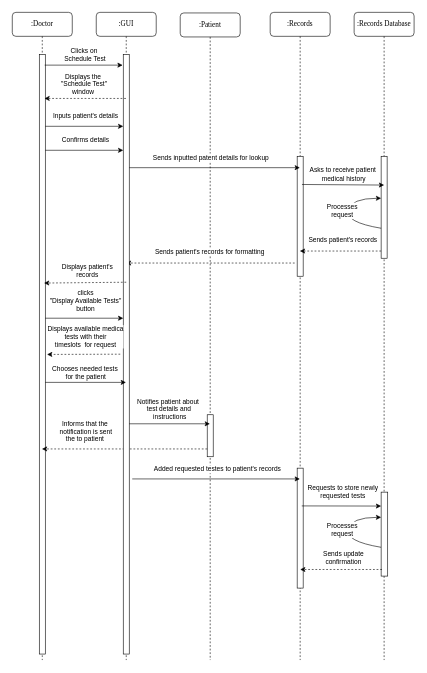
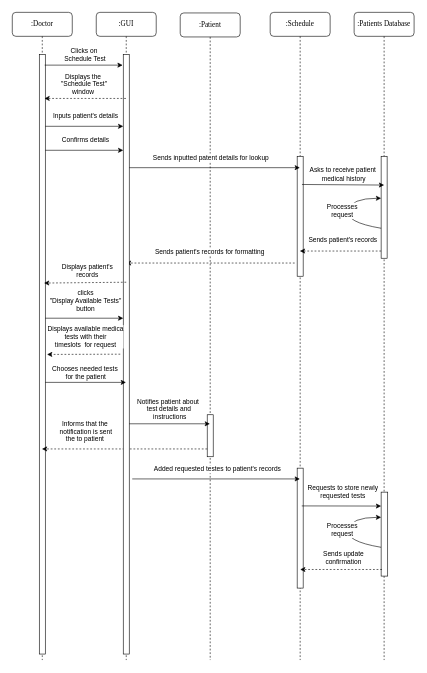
(300, 24) -> (300, 24)
(384, 24) -> (384, 24)
